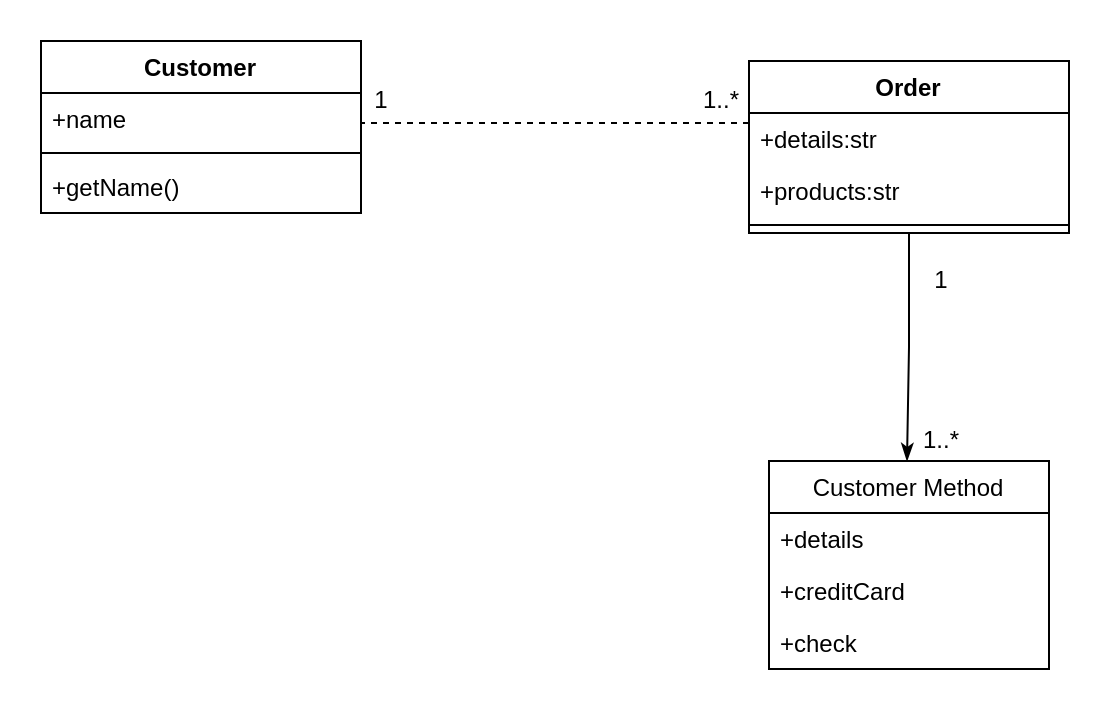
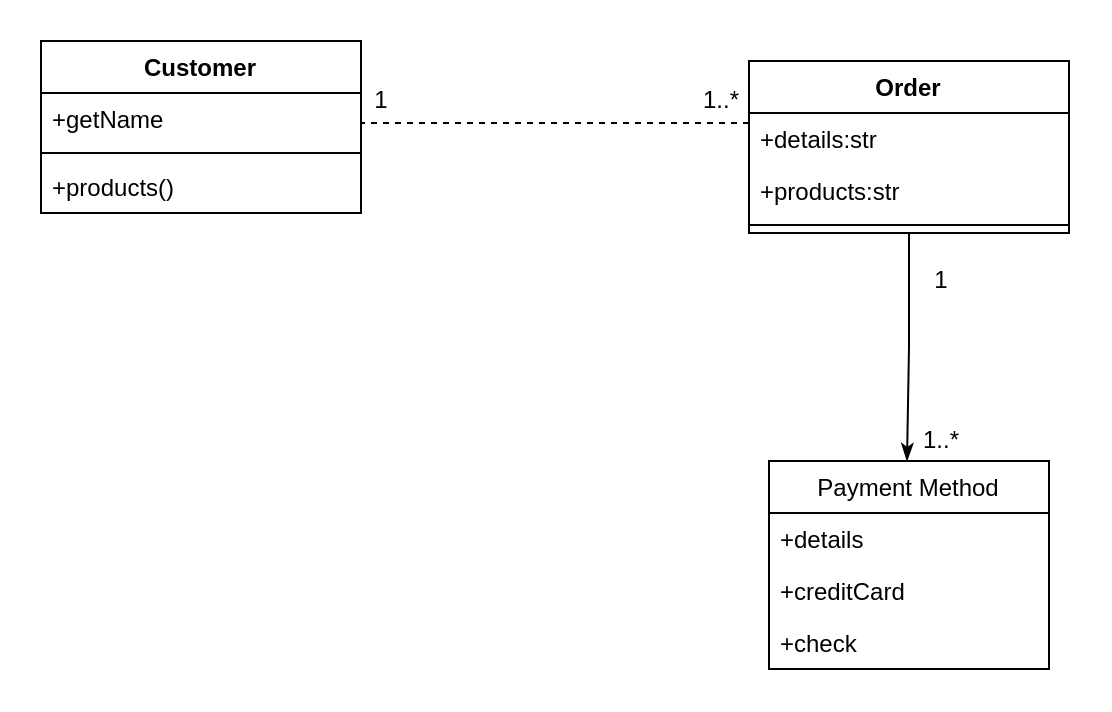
(86, 120) -> (106, 120)
(119, 188) -> (126, 188)
(908, 488) -> (908, 488)
